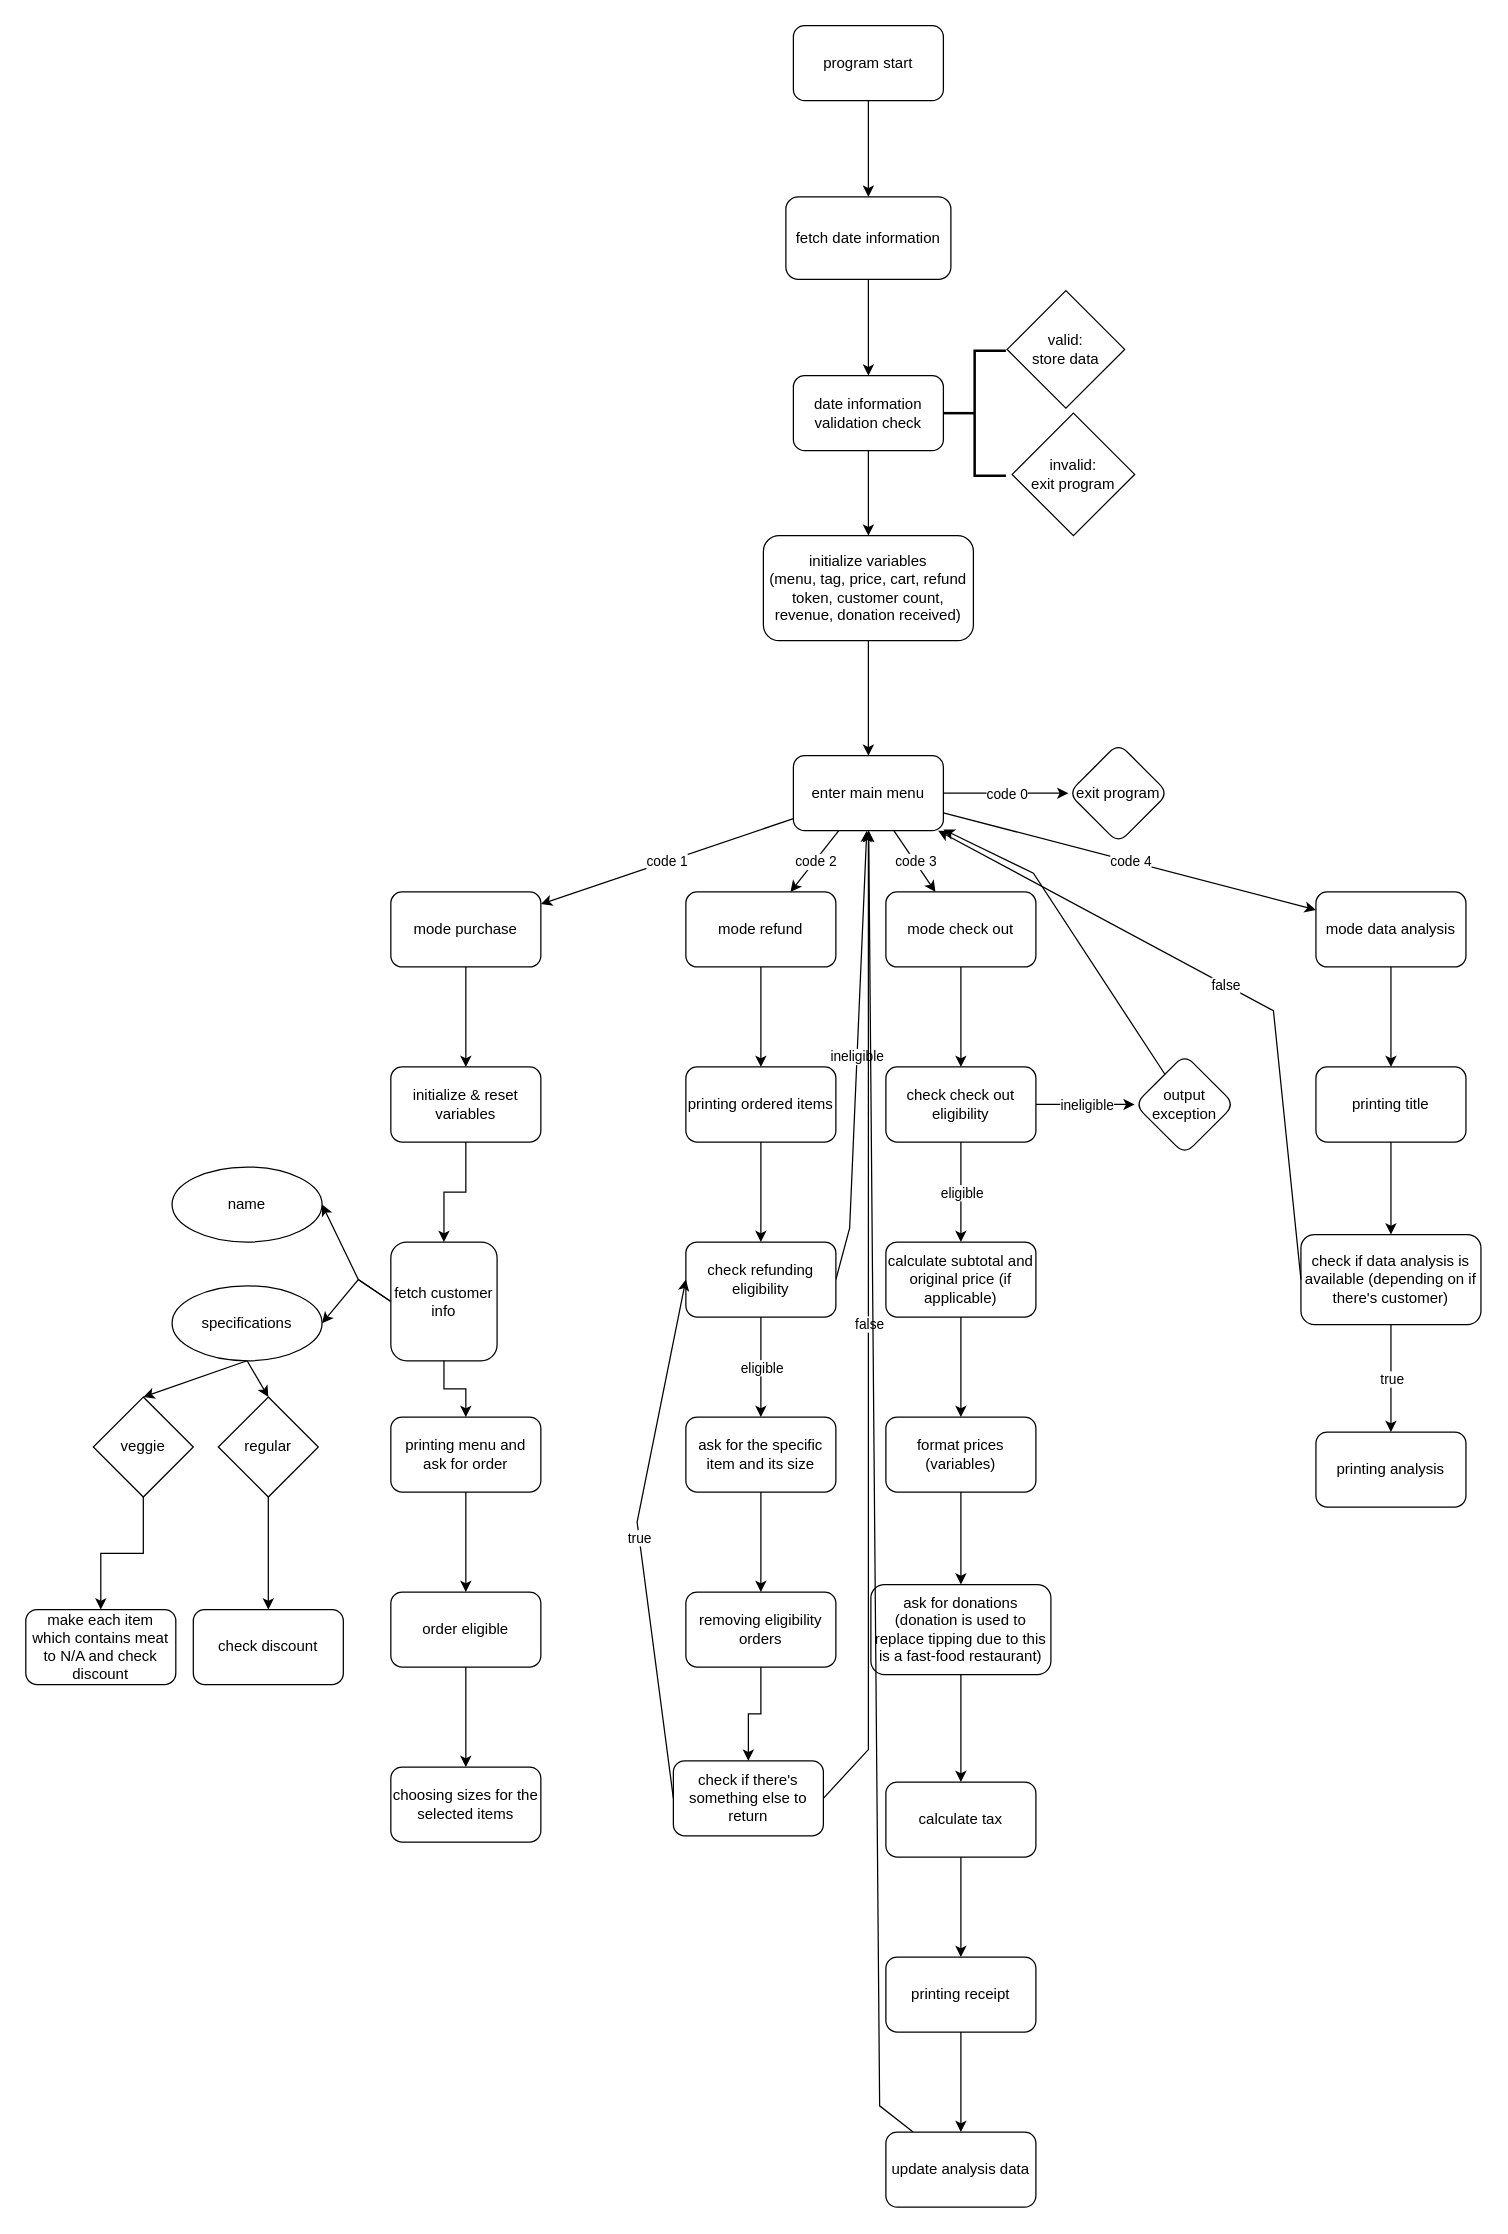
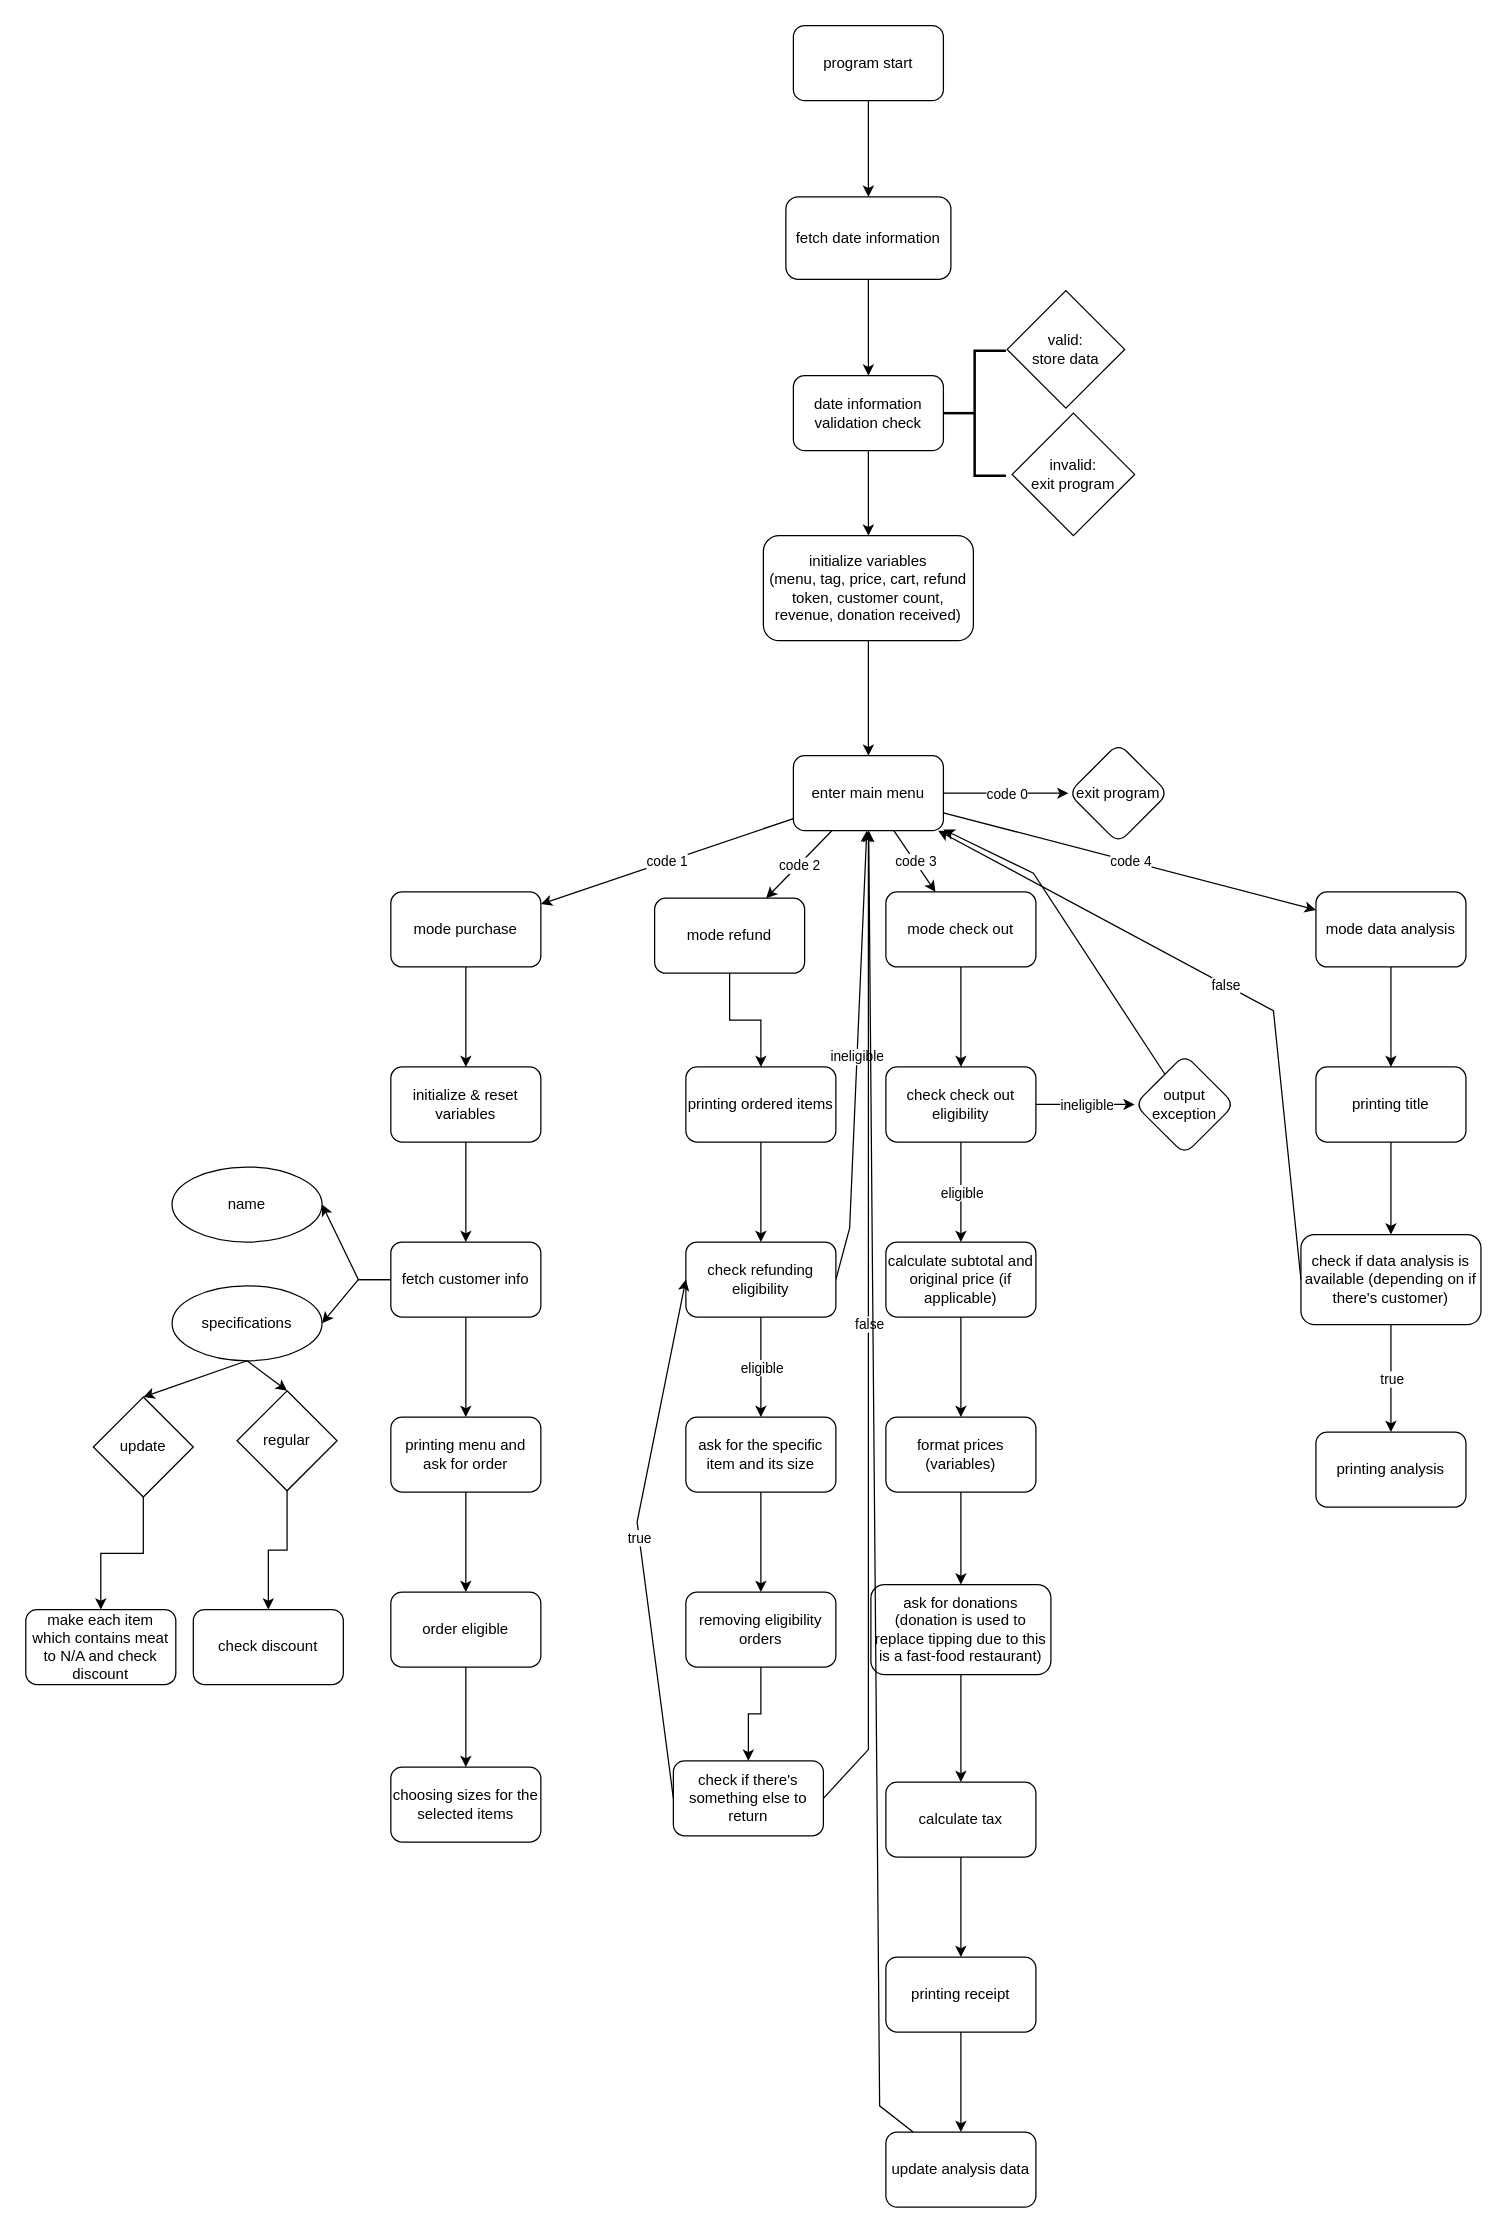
(761, 929) -> (729, 936)
(444, 1301) -> (466, 1279)
(143, 1447) -> (143, 1447)
(268, 1447) -> (287, 1441)
